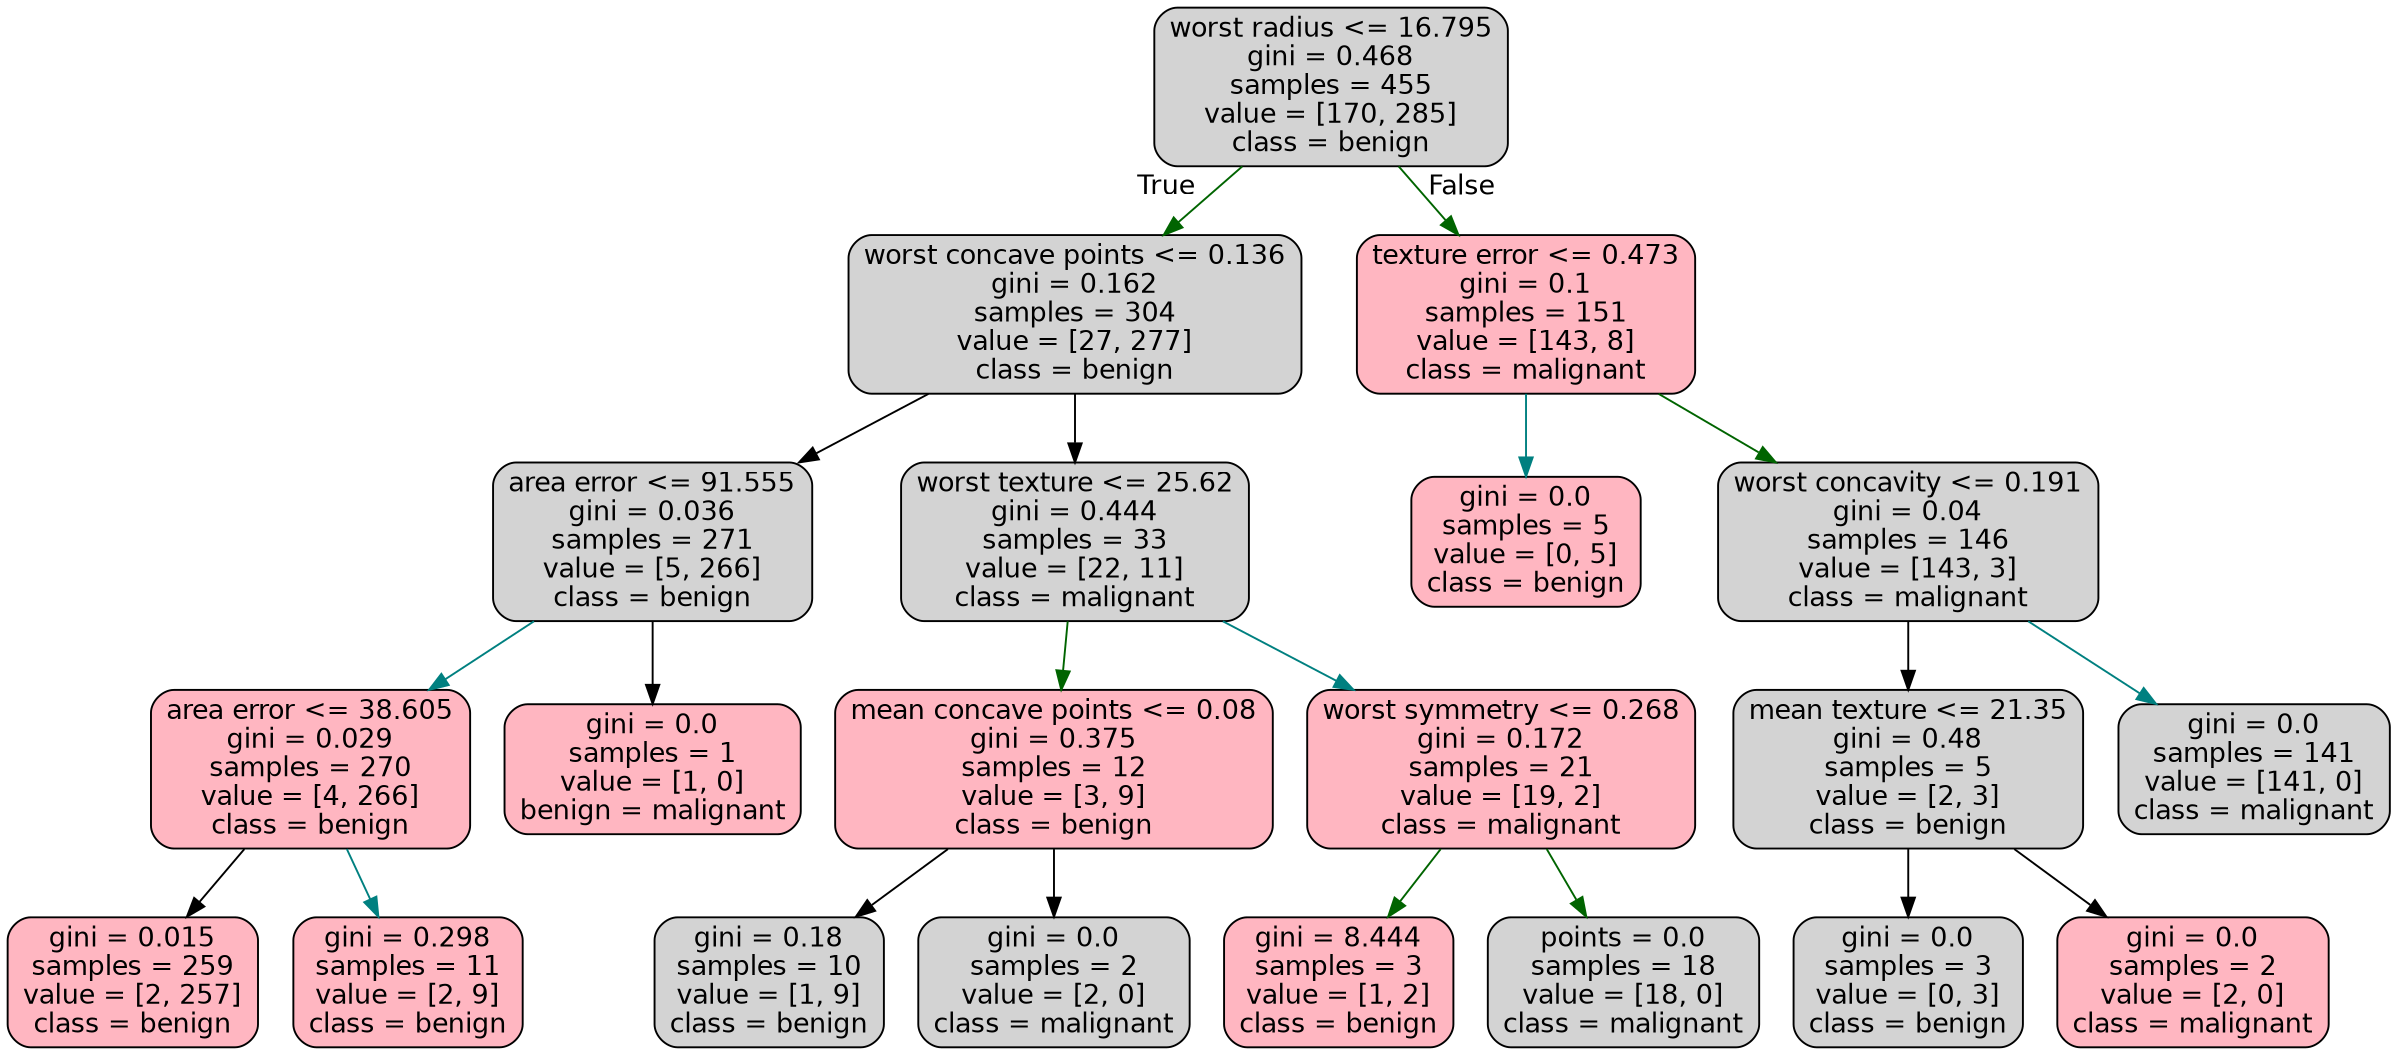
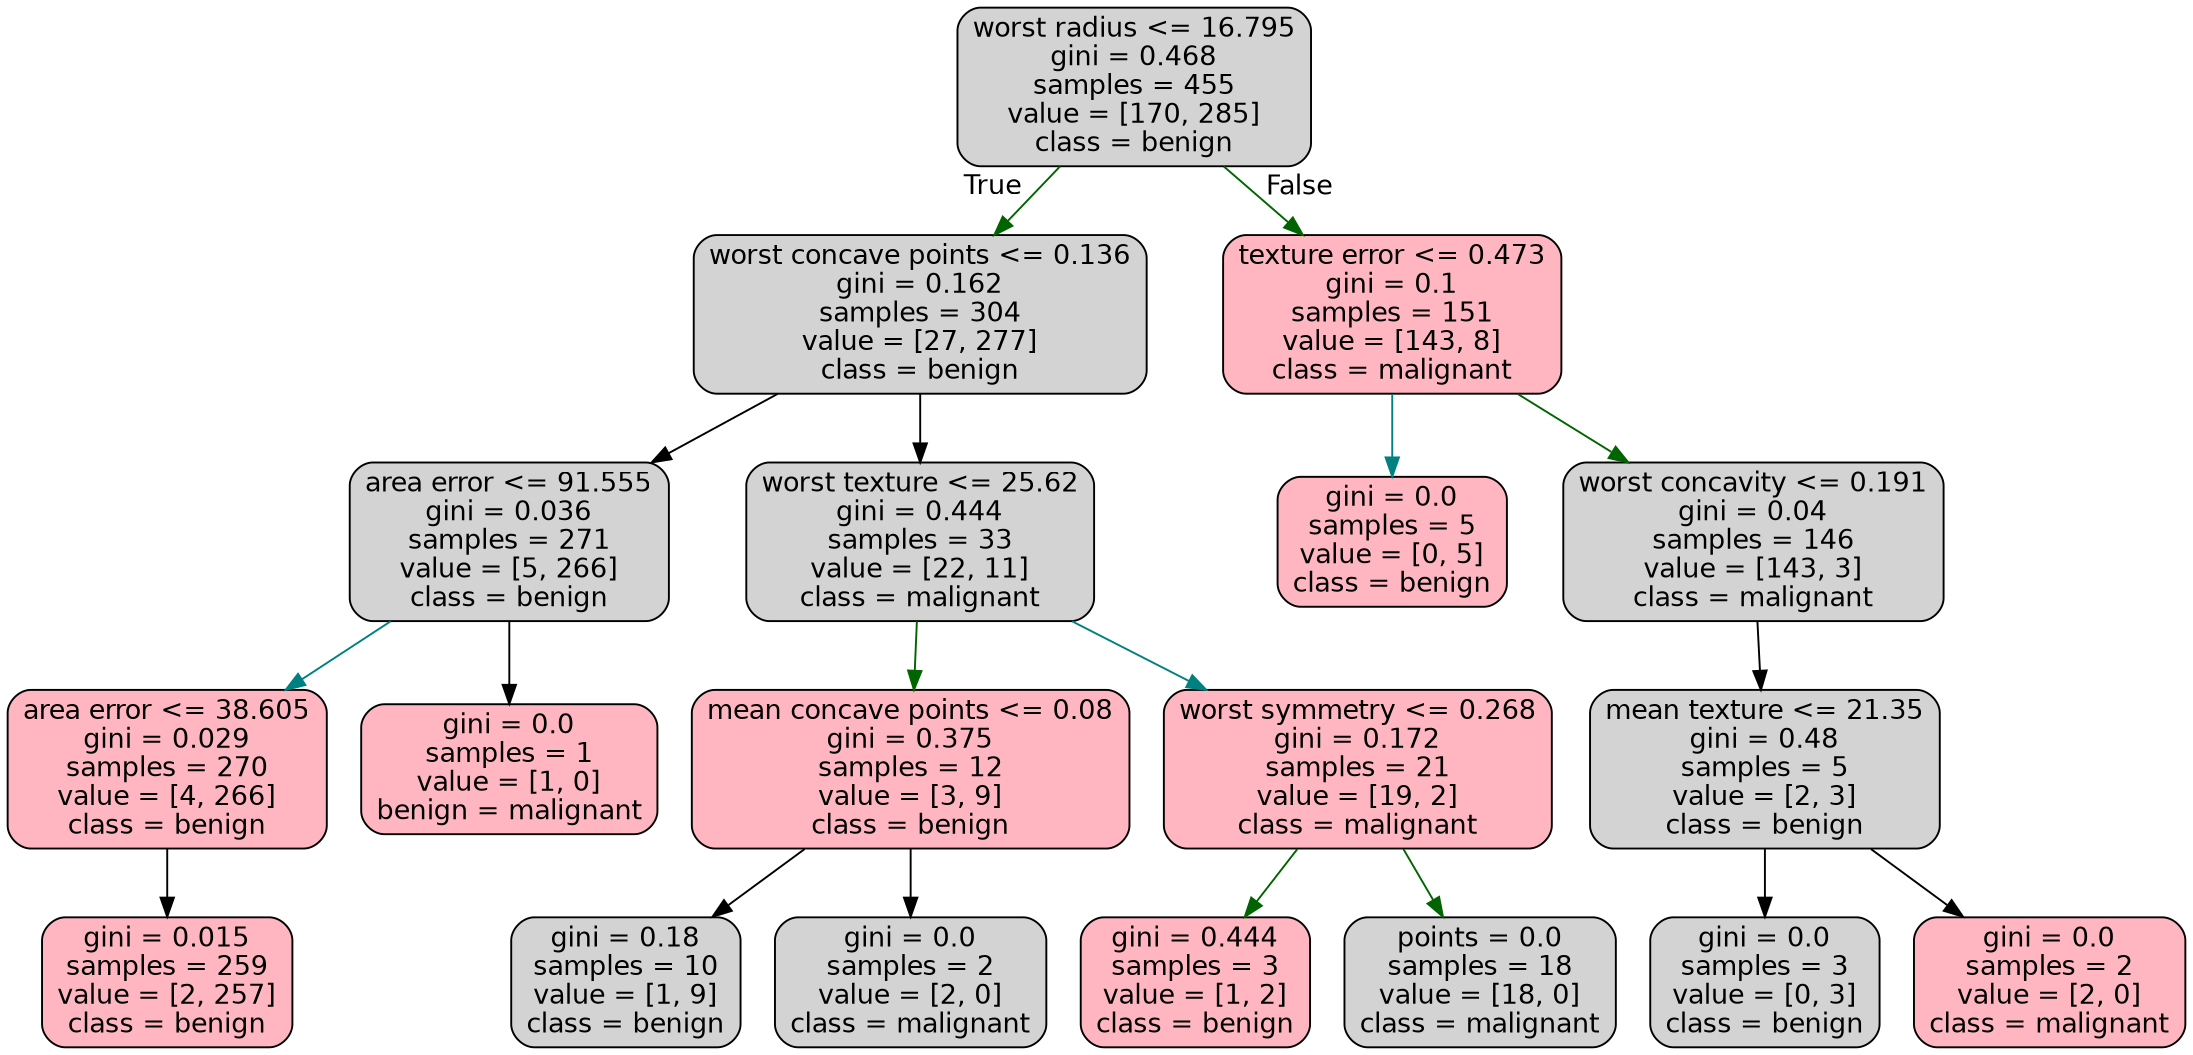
(2254, 769) -> none
(408, 982) -> none
(1339, 982) -> (1195, 982)
